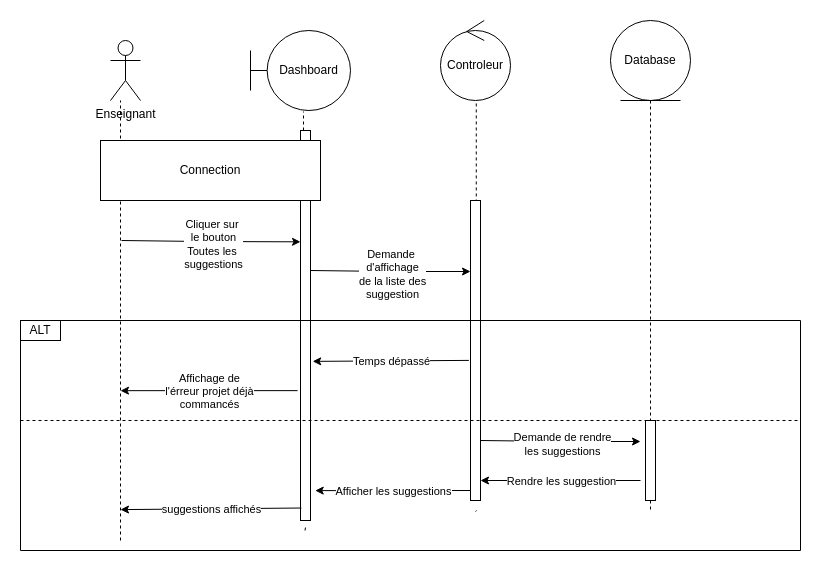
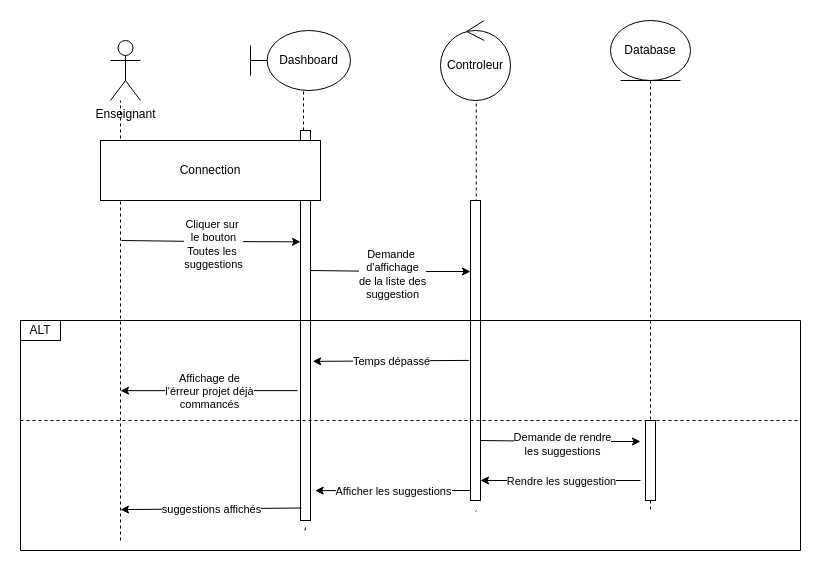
(651, 61) -> (651, 51)
(301, 71) -> (301, 61)
